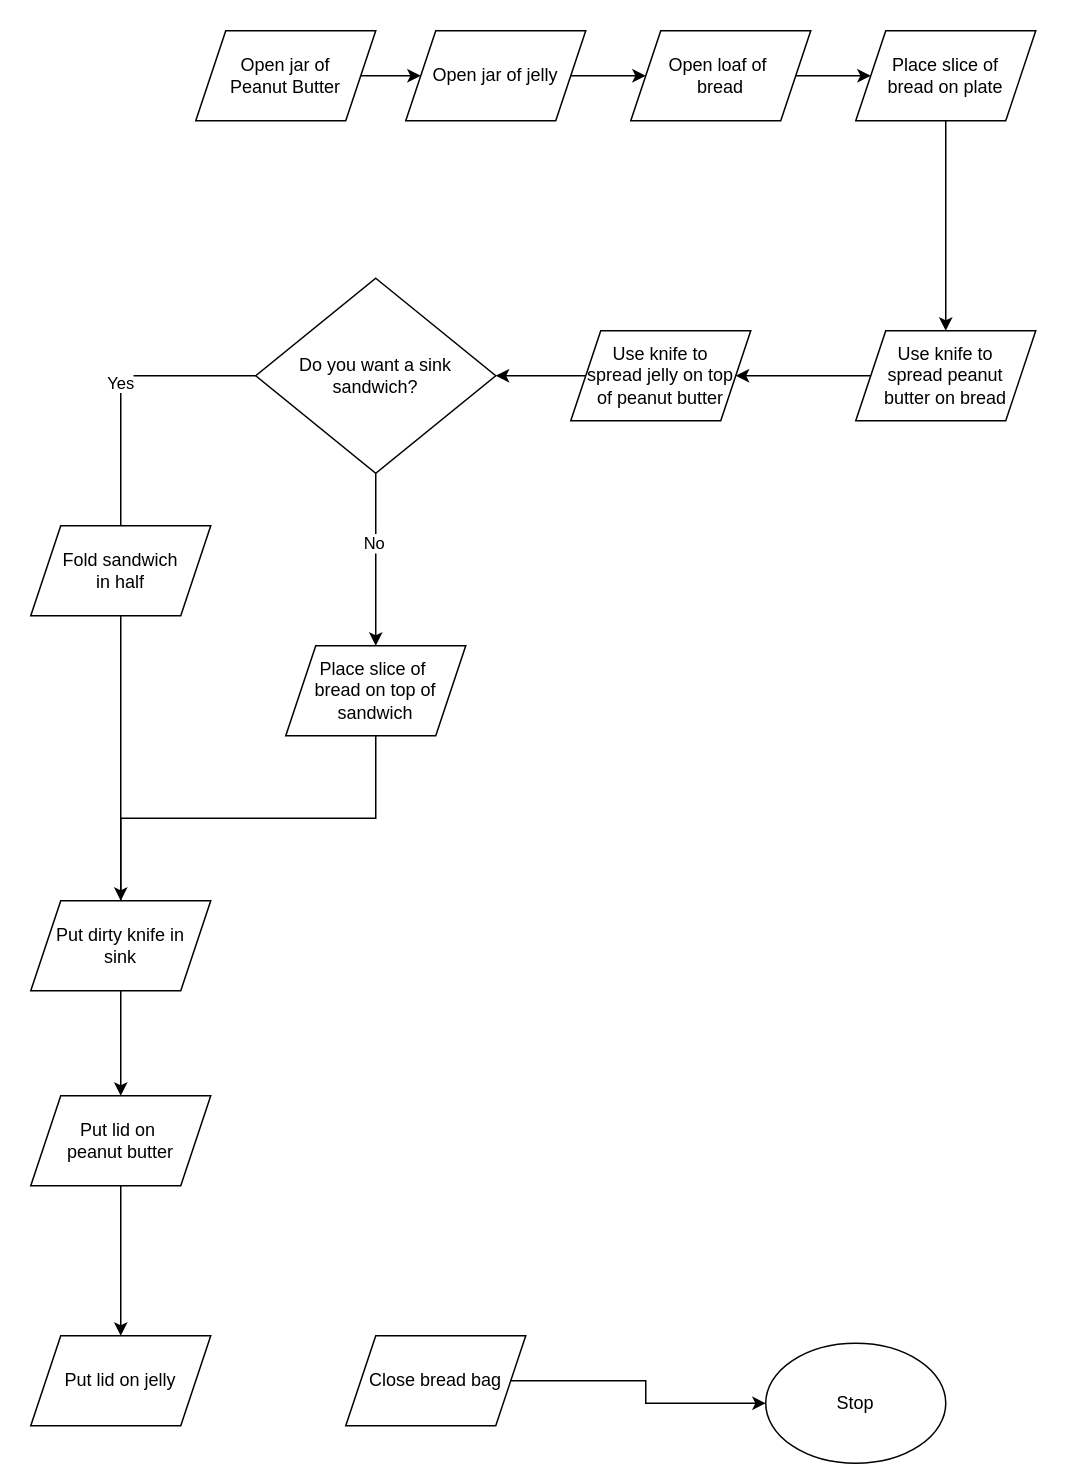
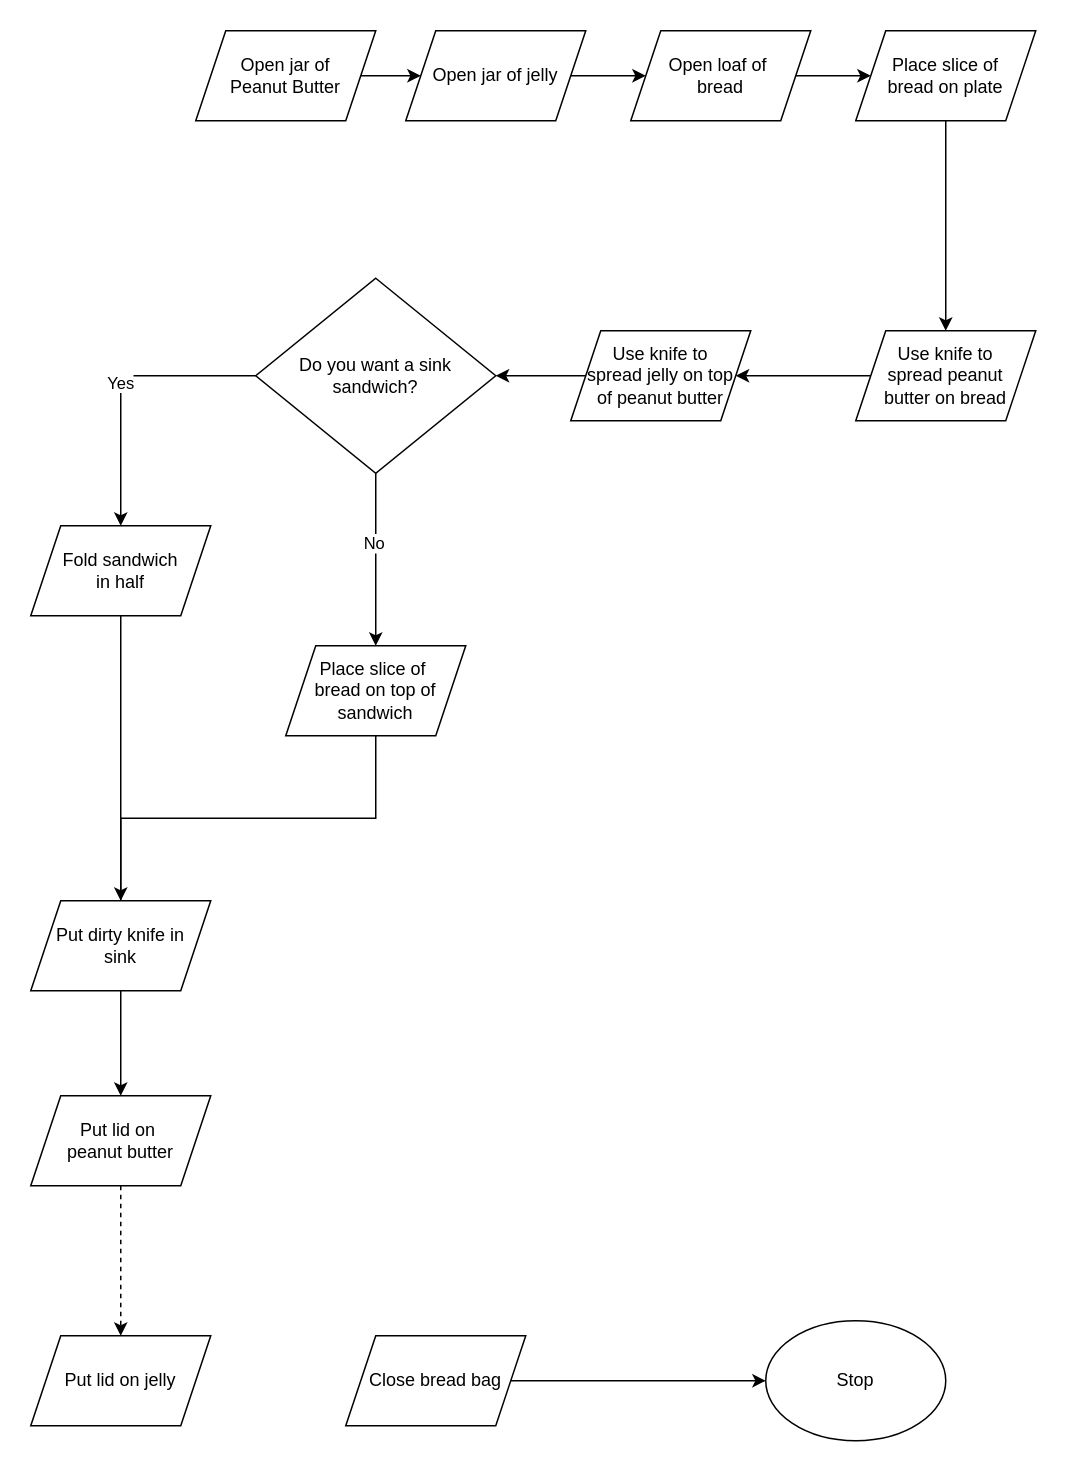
(121, 518) -> (121, 514)
(121, 1255) -> (121, 1255)
(856, 1403) -> (856, 1381)
